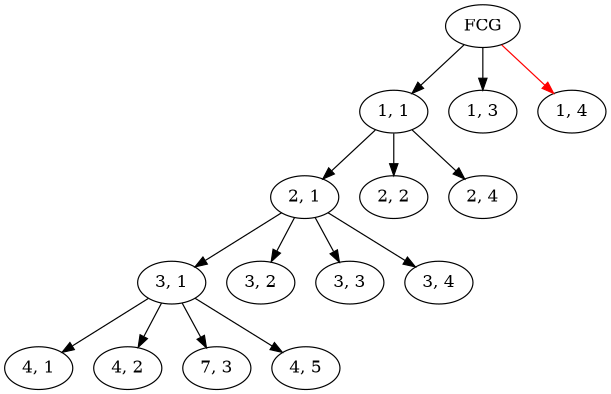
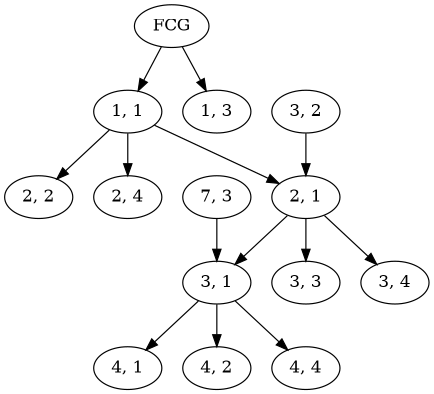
(572, 112) -> none
(286, 234) -> (306, 149)
(191, 320) -> (217, 234)
(306, 368) -> (306, 368)
